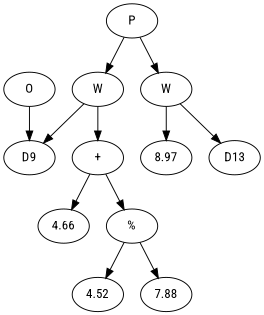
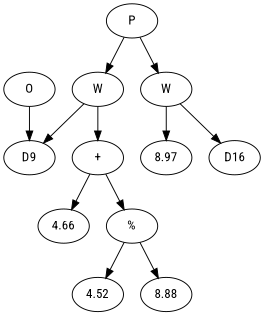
(235, 158) -> (235, 158)
(166, 294) -> (166, 294)
